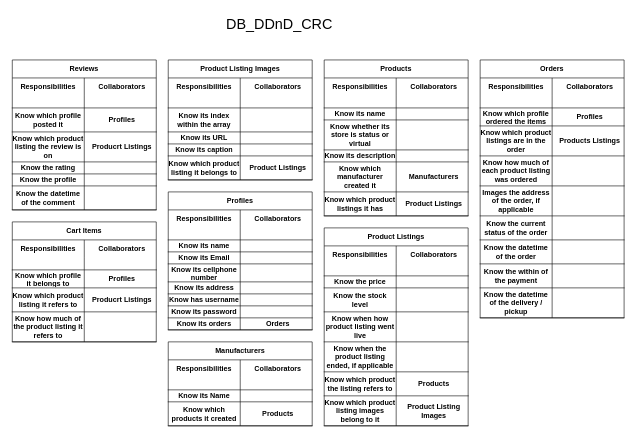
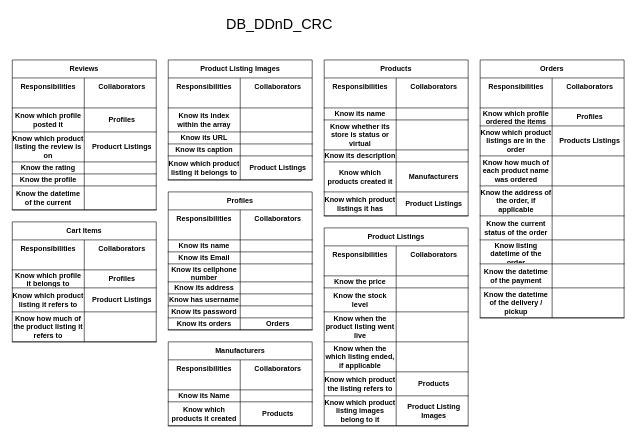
(516, 171) -> (516, 171)
(360, 177) -> (360, 177)
(48, 198) -> (48, 198)
(516, 201) -> (516, 201)
(516, 252) -> (516, 252)
(516, 276) -> (516, 276)
(360, 327) -> (360, 327)
(360, 357) -> (360, 357)
